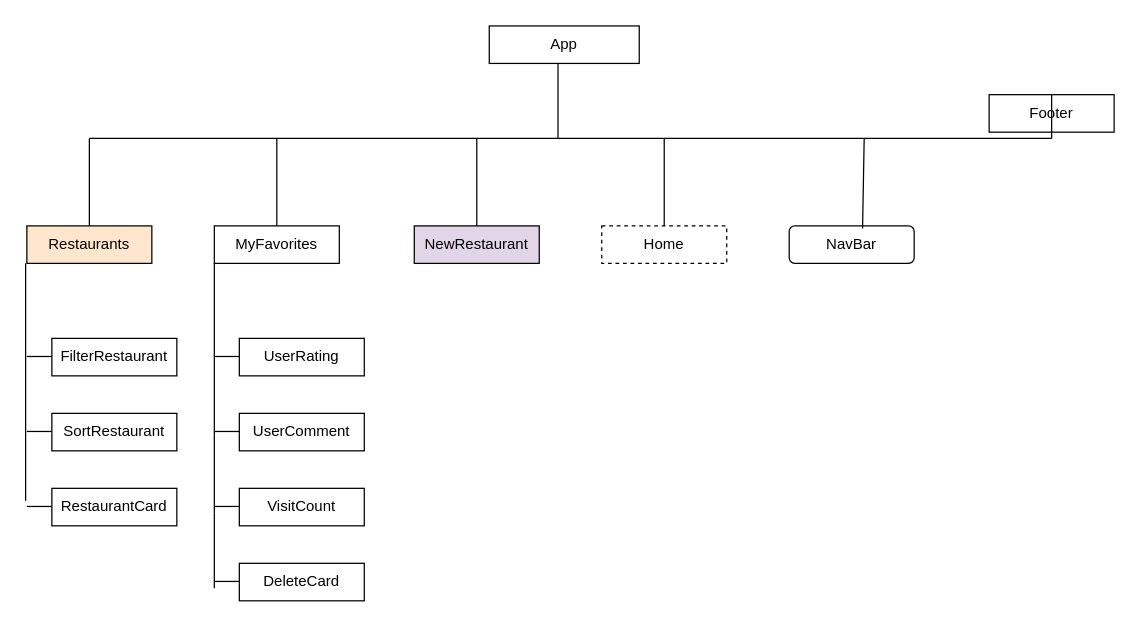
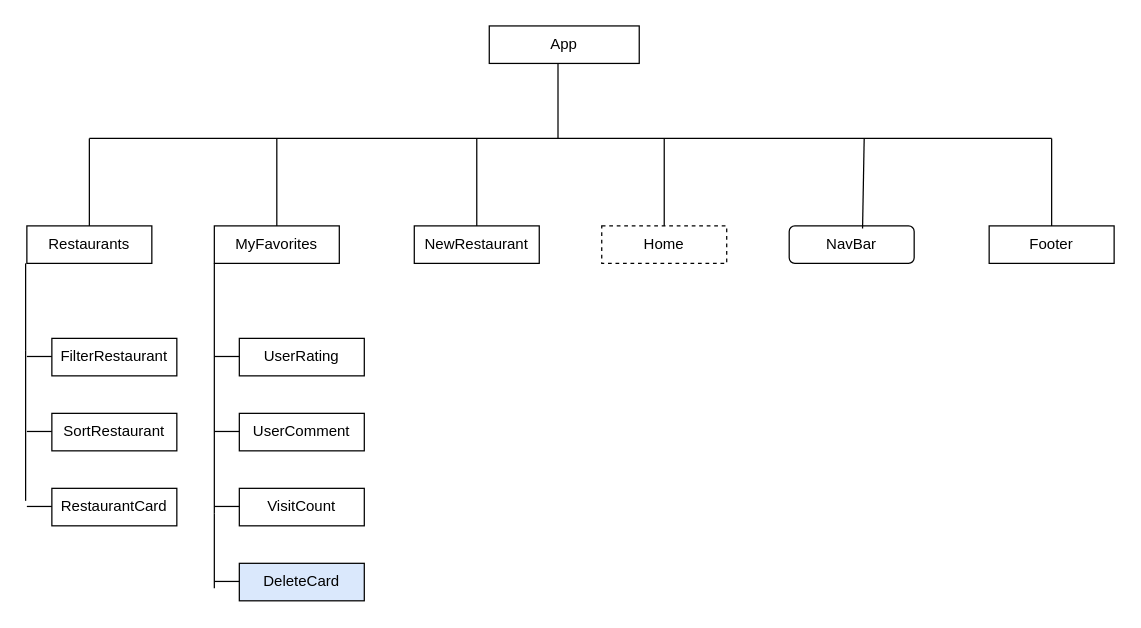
(1052, 113) -> (1052, 244)
(89, 244) -> (89, 244)
(477, 244) -> (477, 244)
(302, 582) -> (302, 582)
